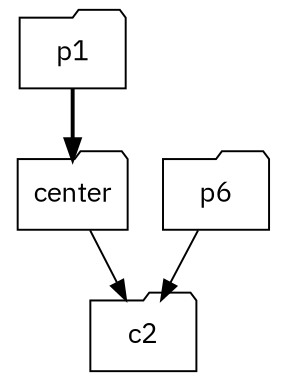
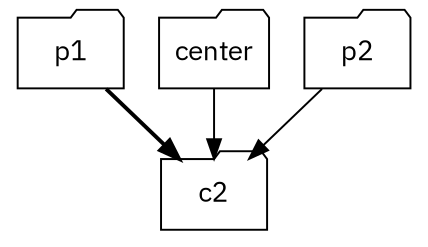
(73, 114) -> (135, 117)
(216, 194) -> (357, 53)
